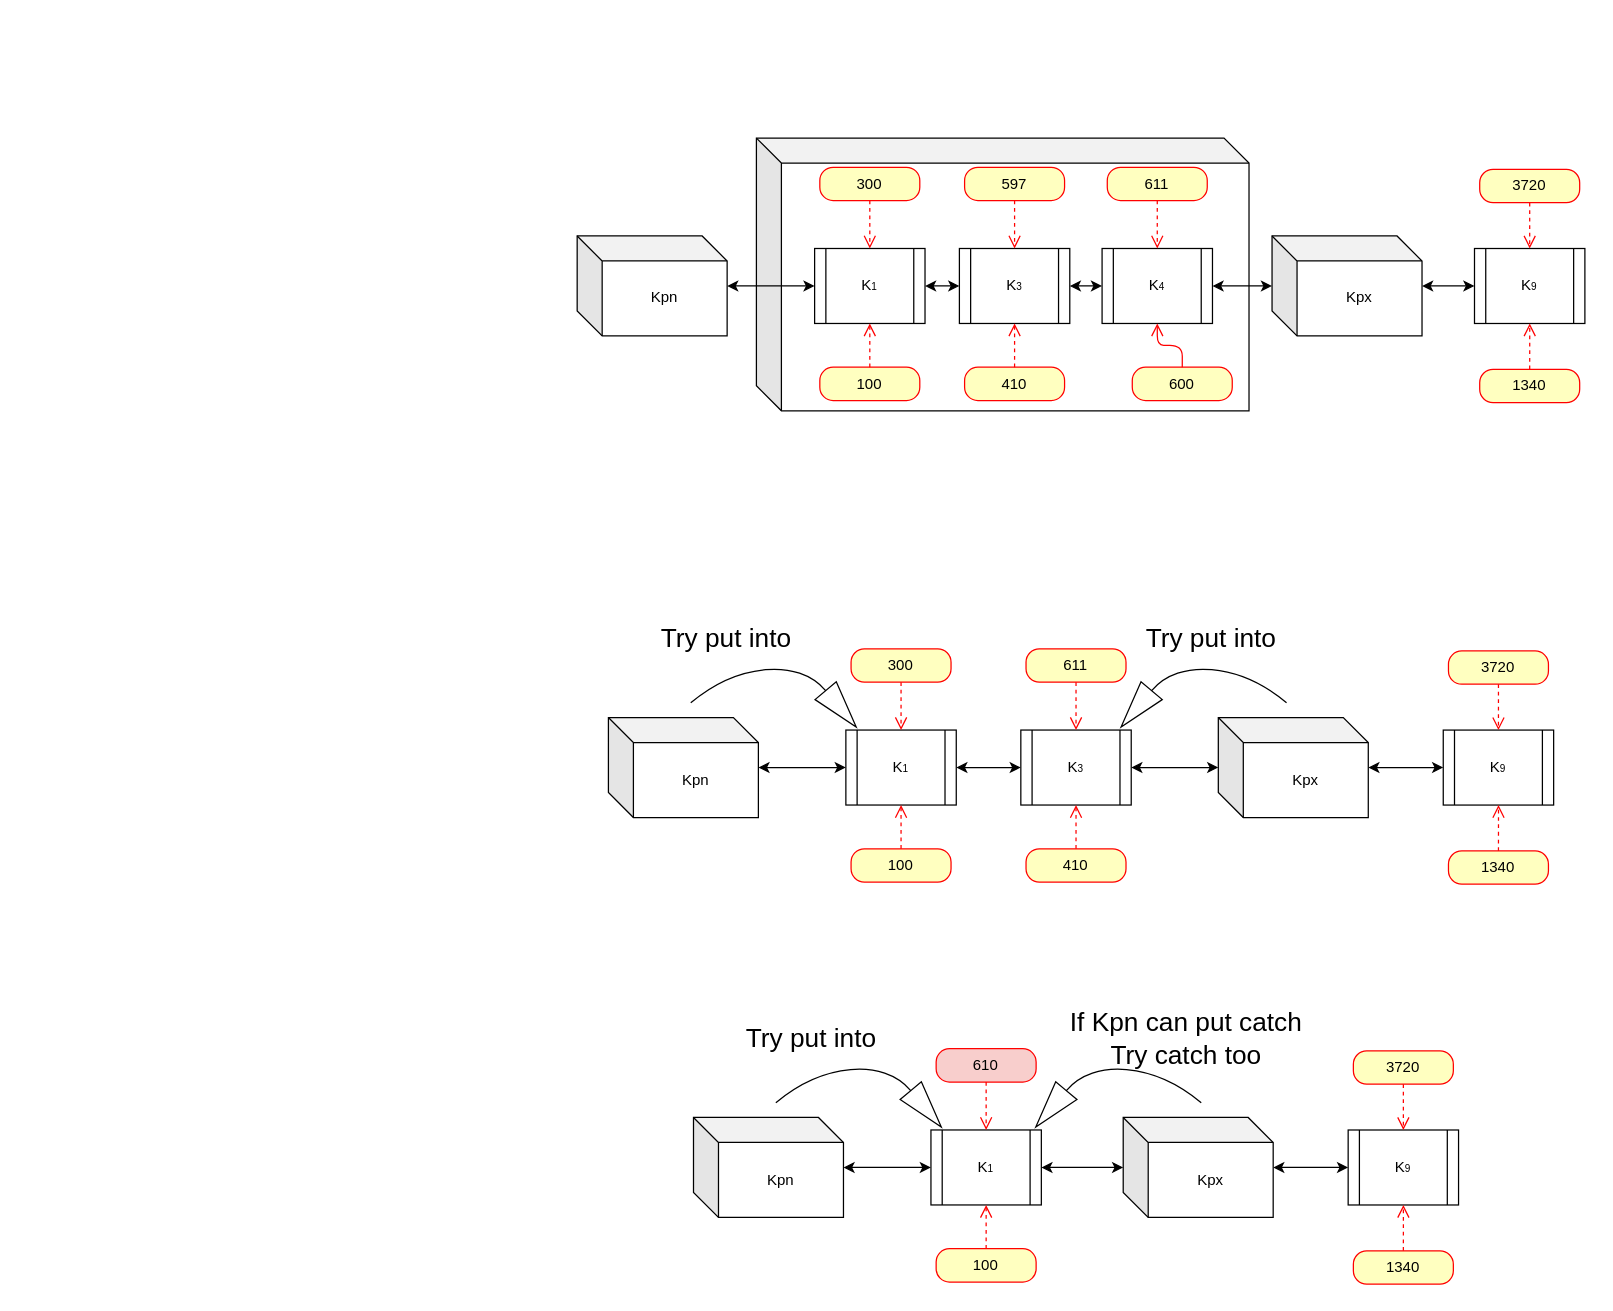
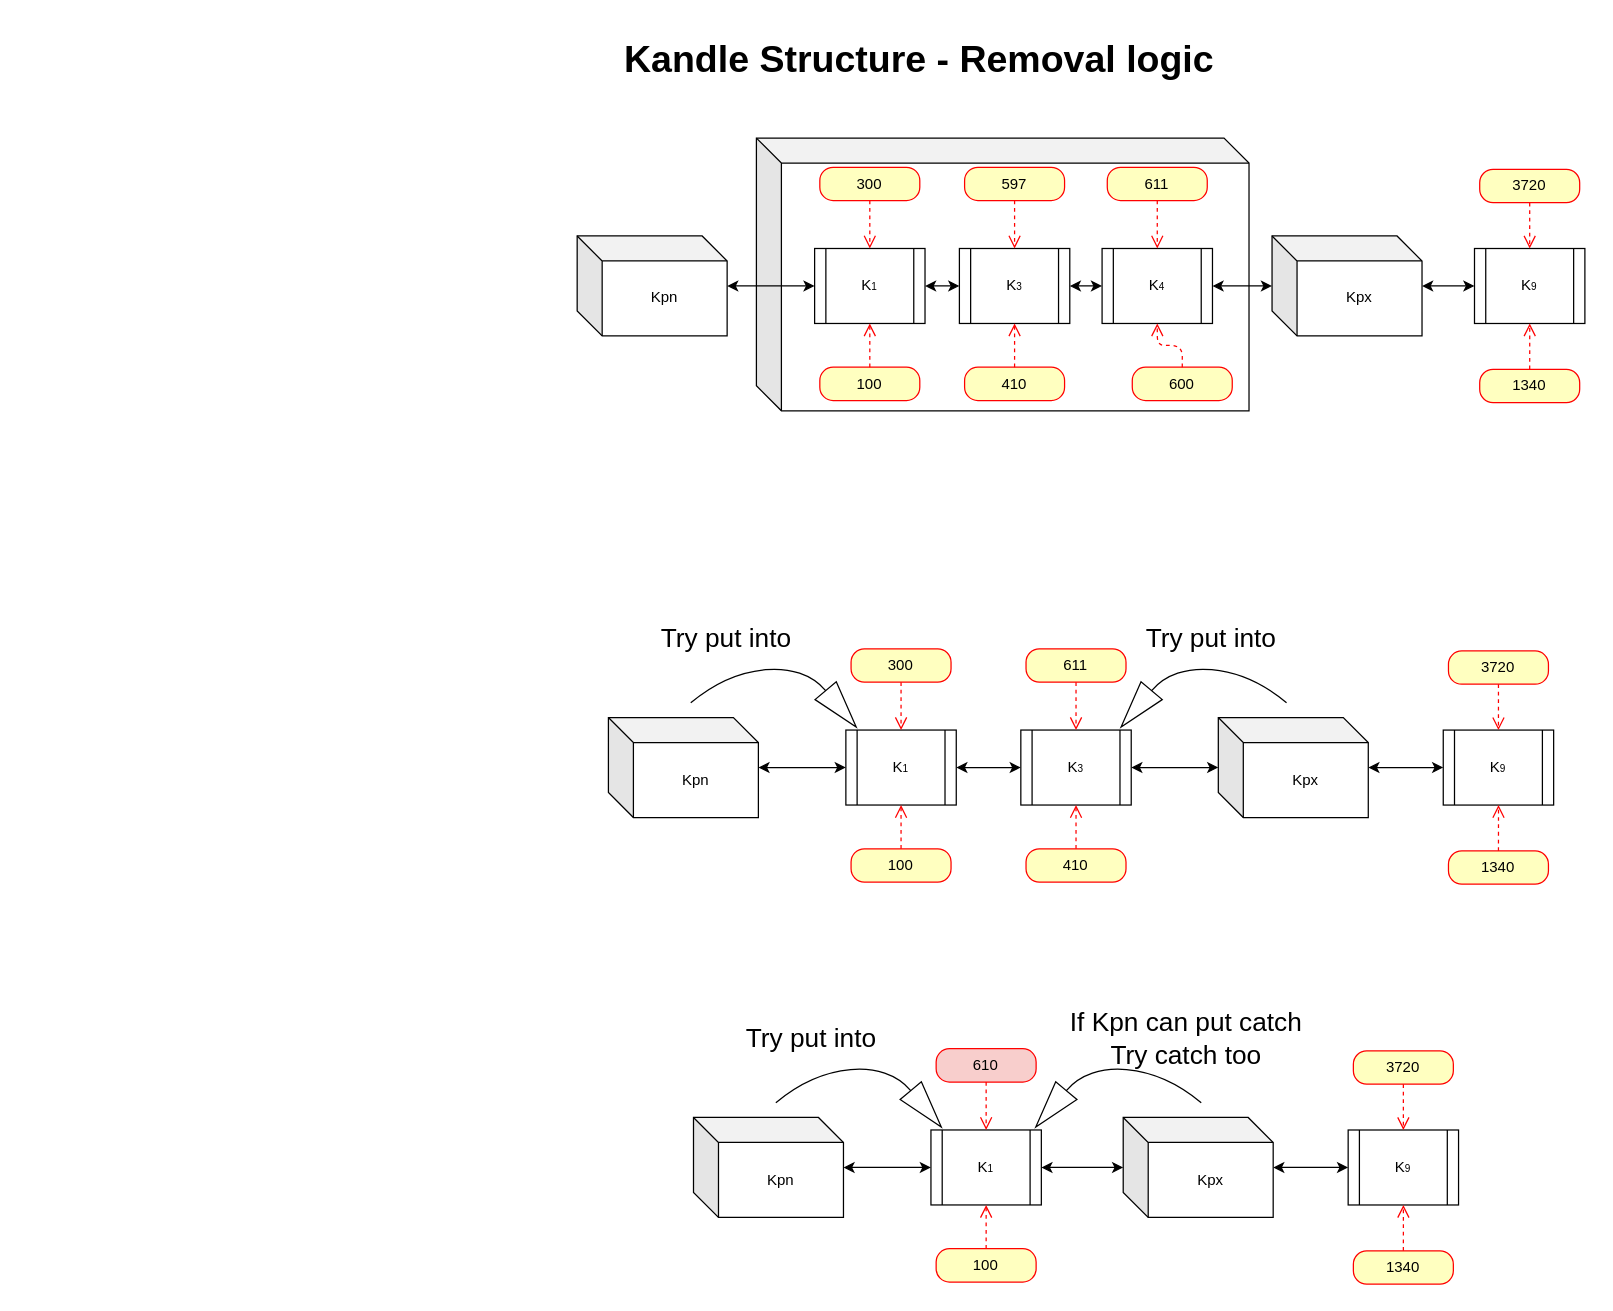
none -> (924, 57)
(1168, 345) -> (1168, 345)
